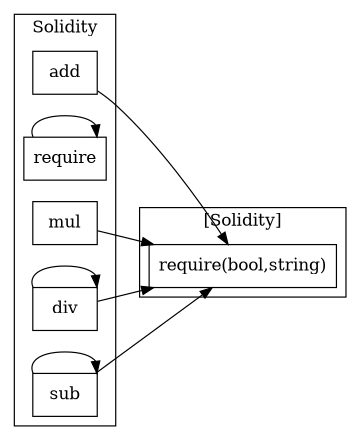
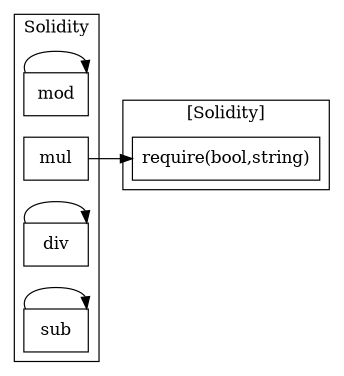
(65, 73) -> none
(65, 159) -> (56, 94)
(123, 295) -> none
(149, 334) -> none
